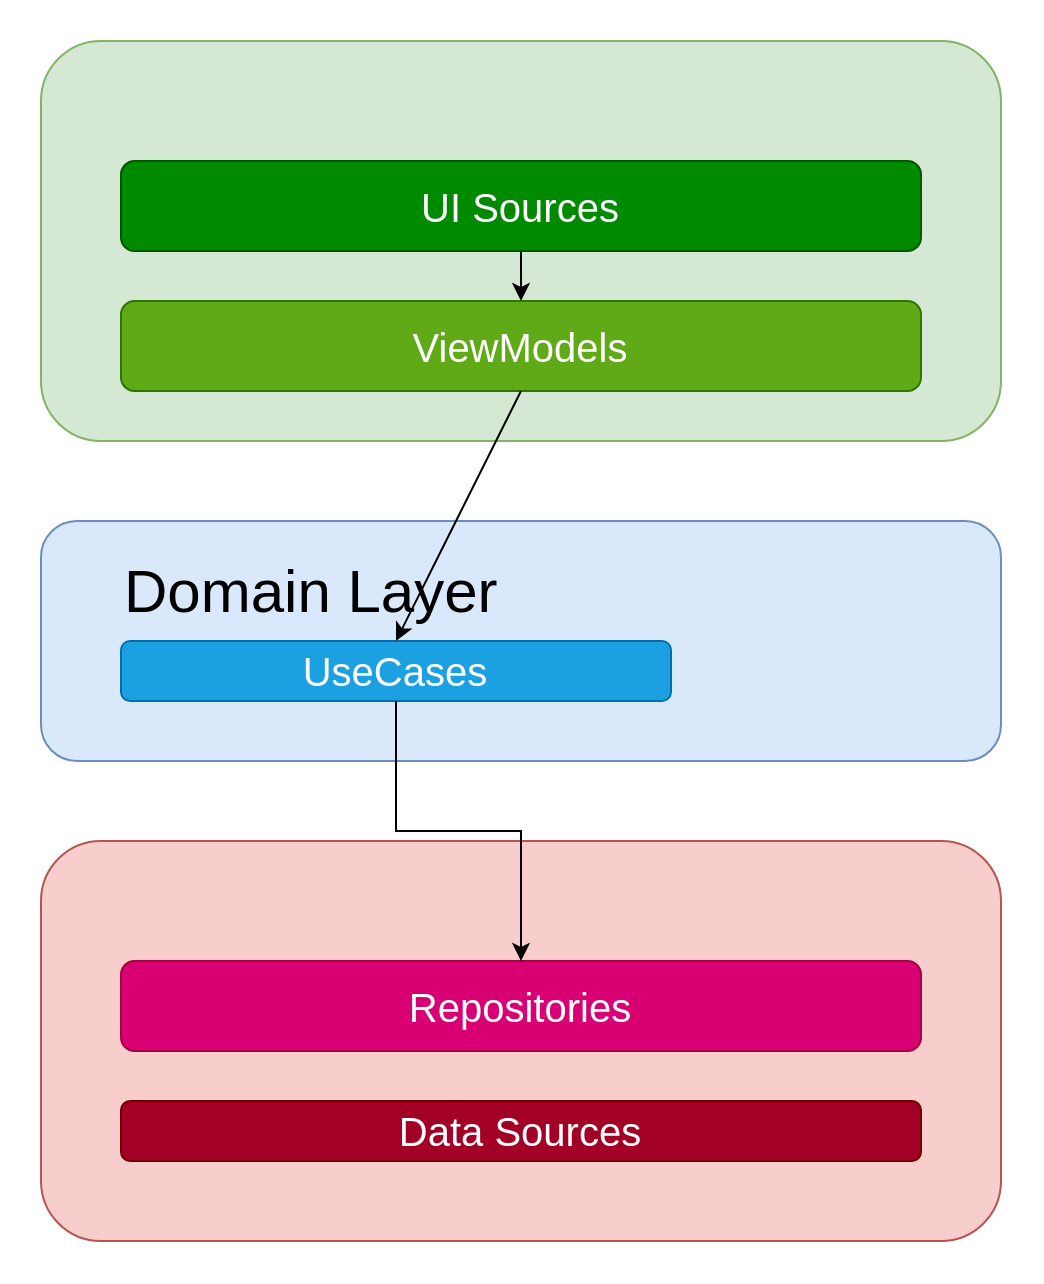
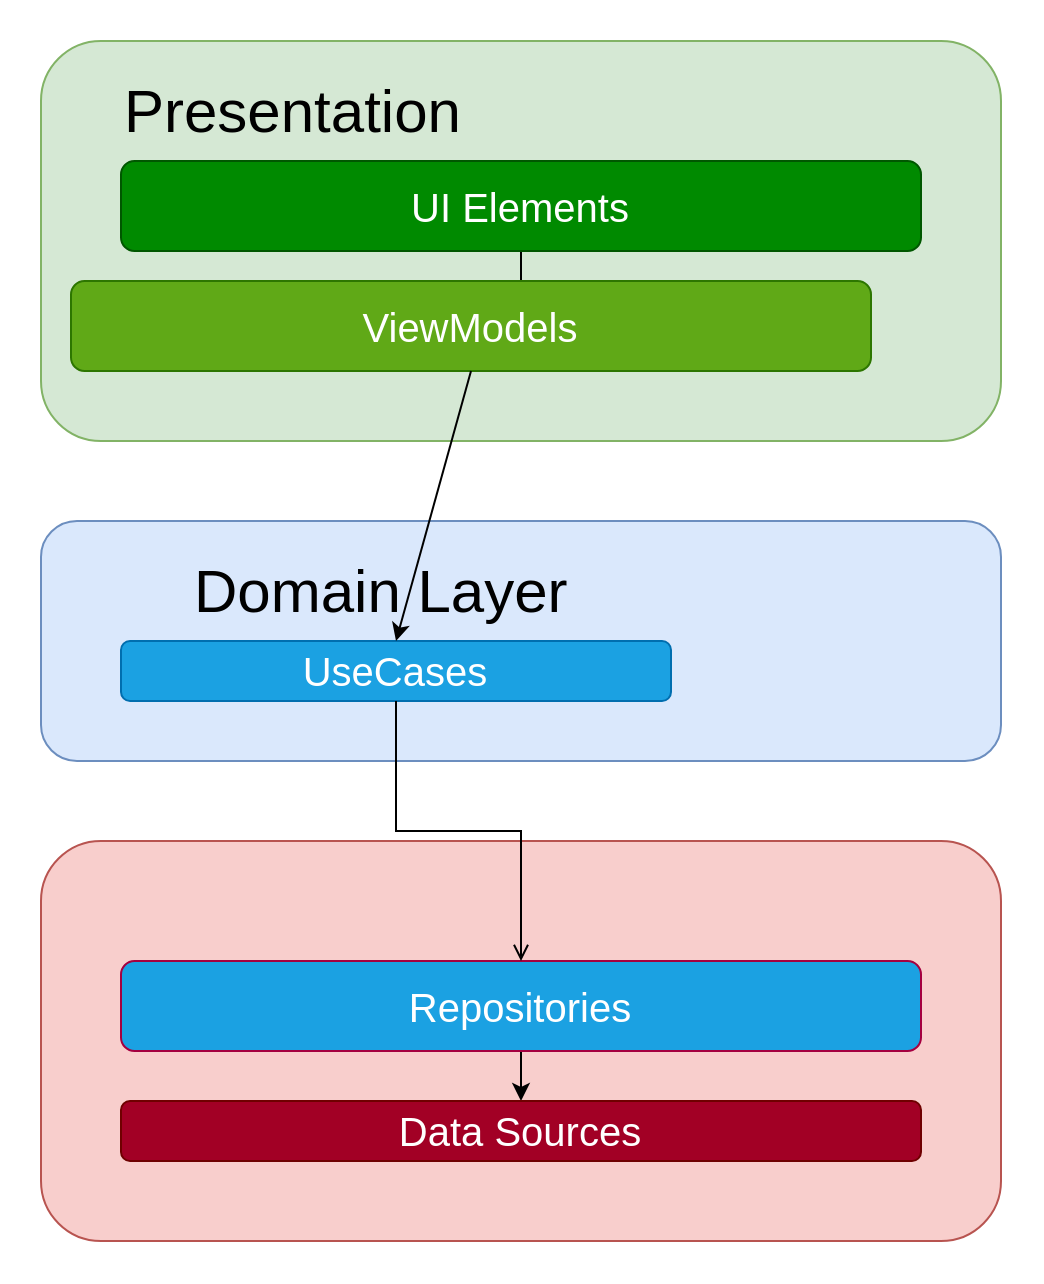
none -> (311, 111)
(521, 207) -> (521, 207)
(521, 346) -> (471, 326)
(341, 591) -> (411, 591)
(521, 946) -> (521, 948)
(521, 1006) -> (521, 1006)
none -> (521, 1083)
